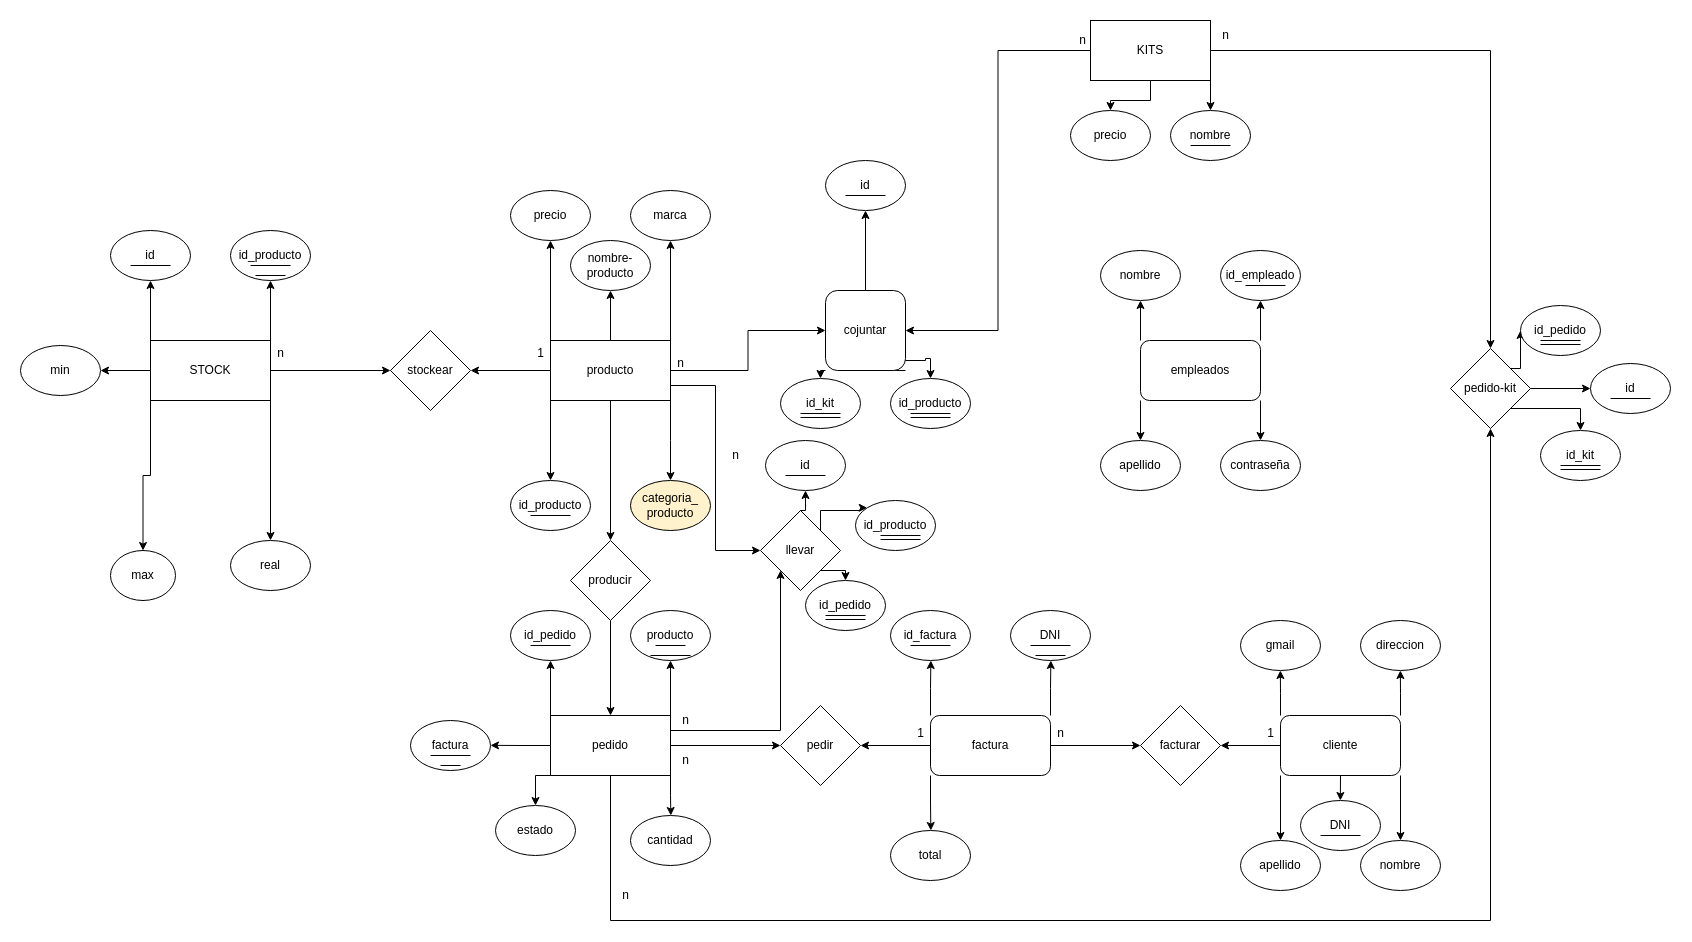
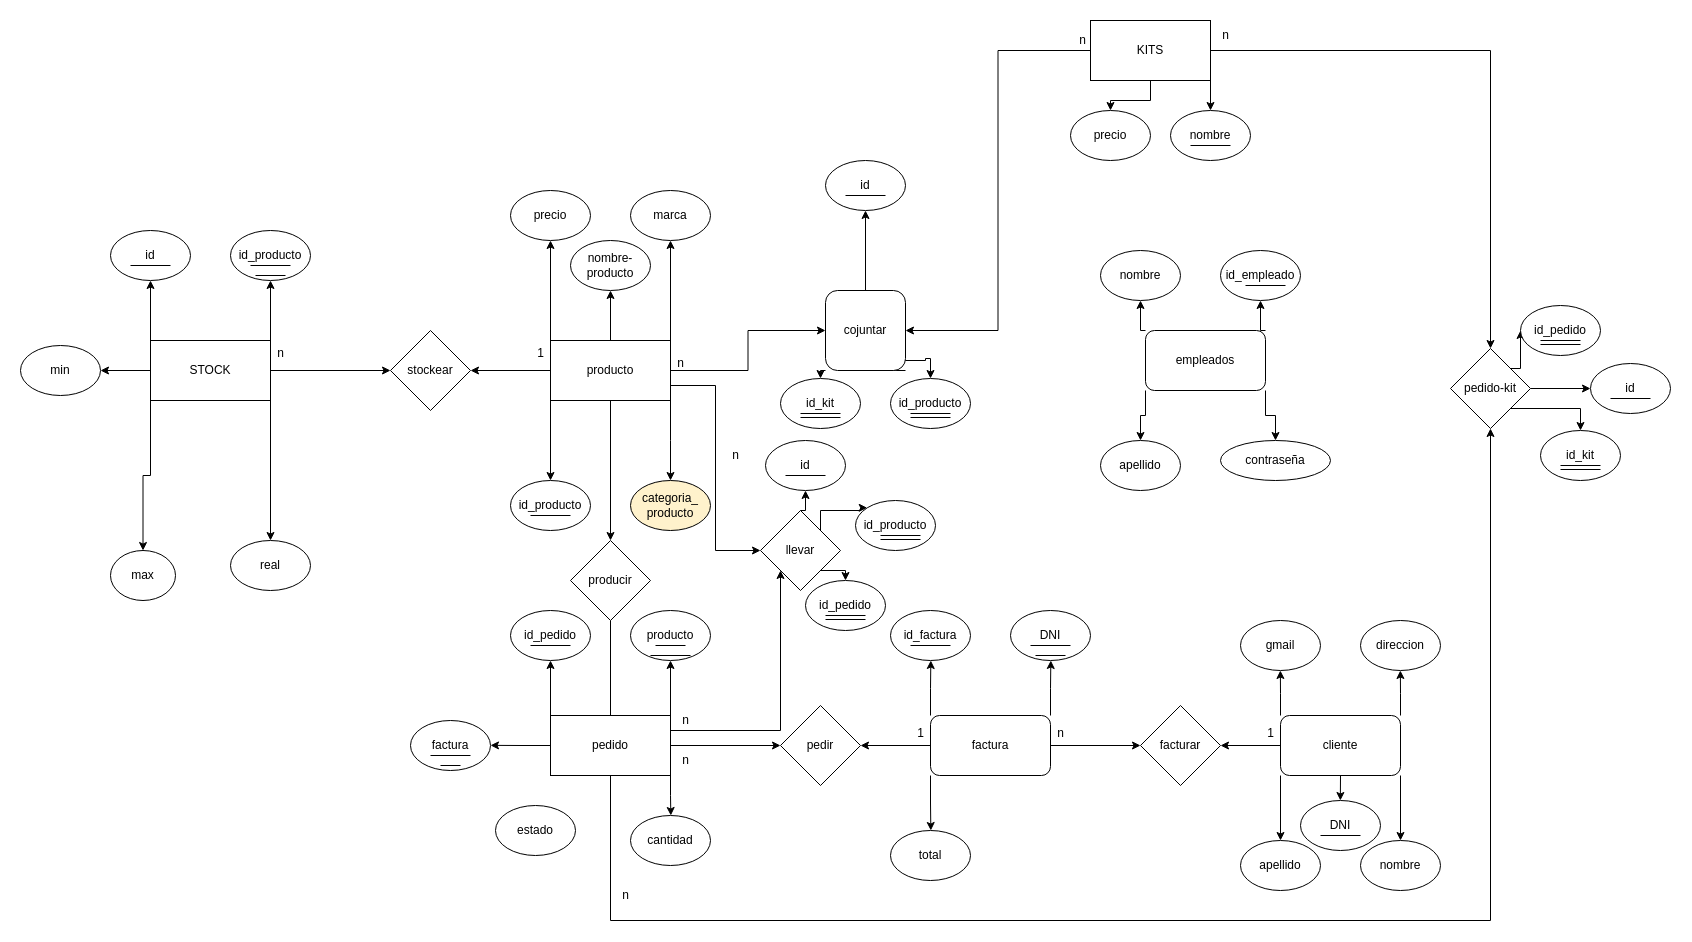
(1201, 371) -> (1206, 361)
(1261, 466) -> (1276, 461)
(611, 707) -> (611, 710)
(536, 780) -> none
